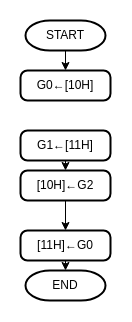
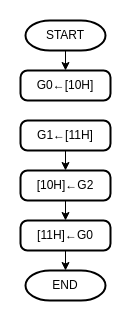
(66, 146) -> (66, 136)
(66, 246) -> (66, 236)
